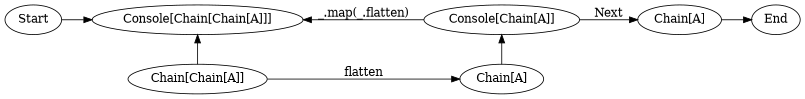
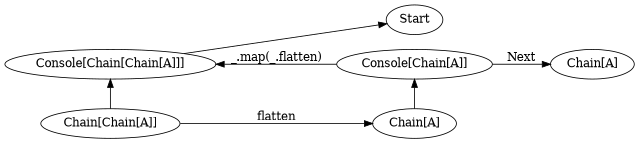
(73, 20) -> (281, 39)
(776, 20) -> none
